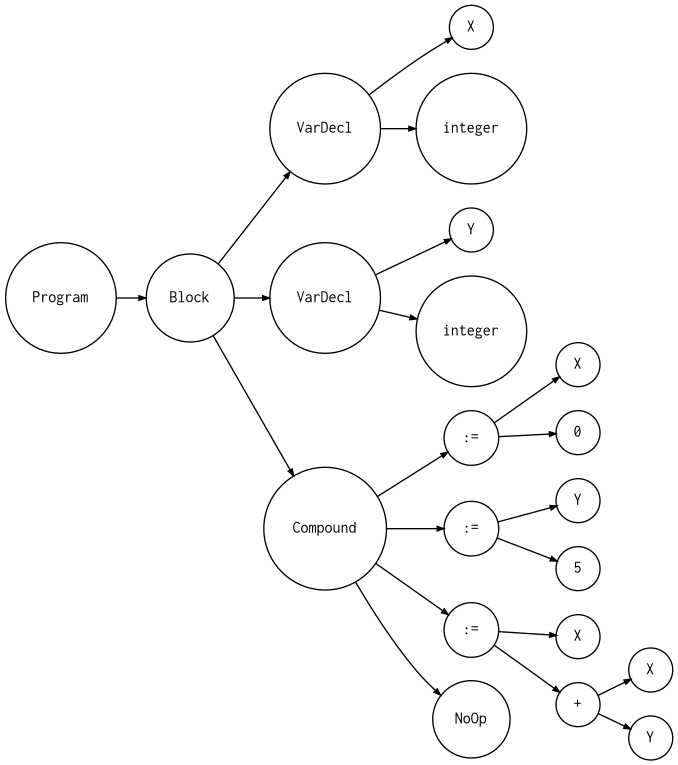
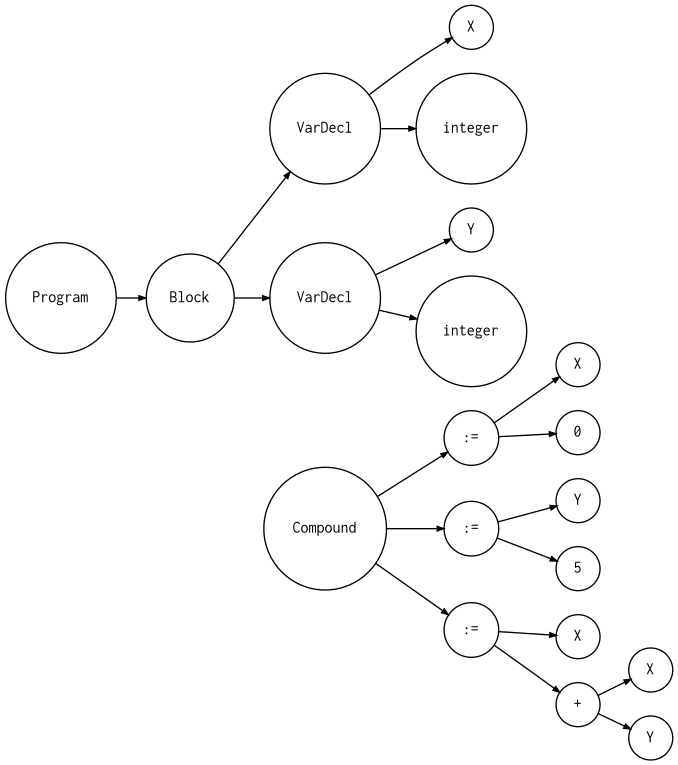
(252, 403) -> none
(471, 719) -> none
